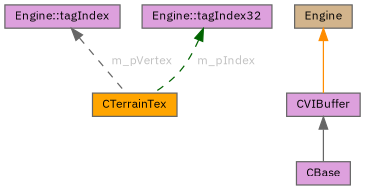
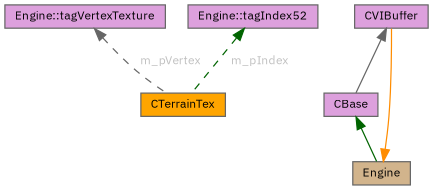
(62, 17) -> (85, 17)
(207, 17) -> (253, 17)
none -> (369, 145)
